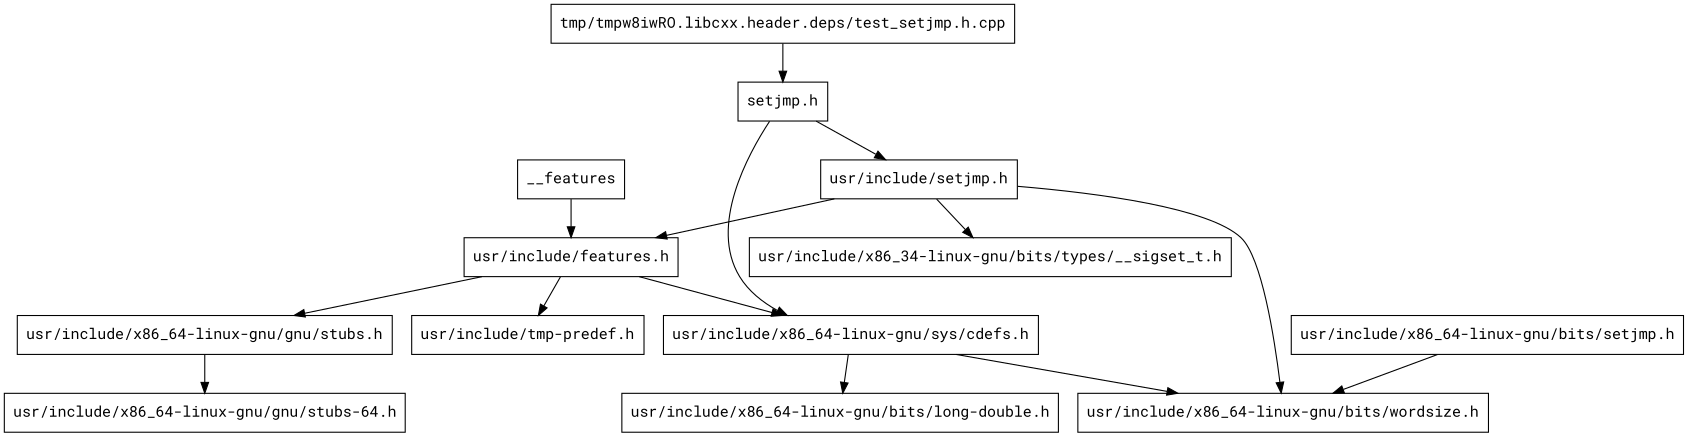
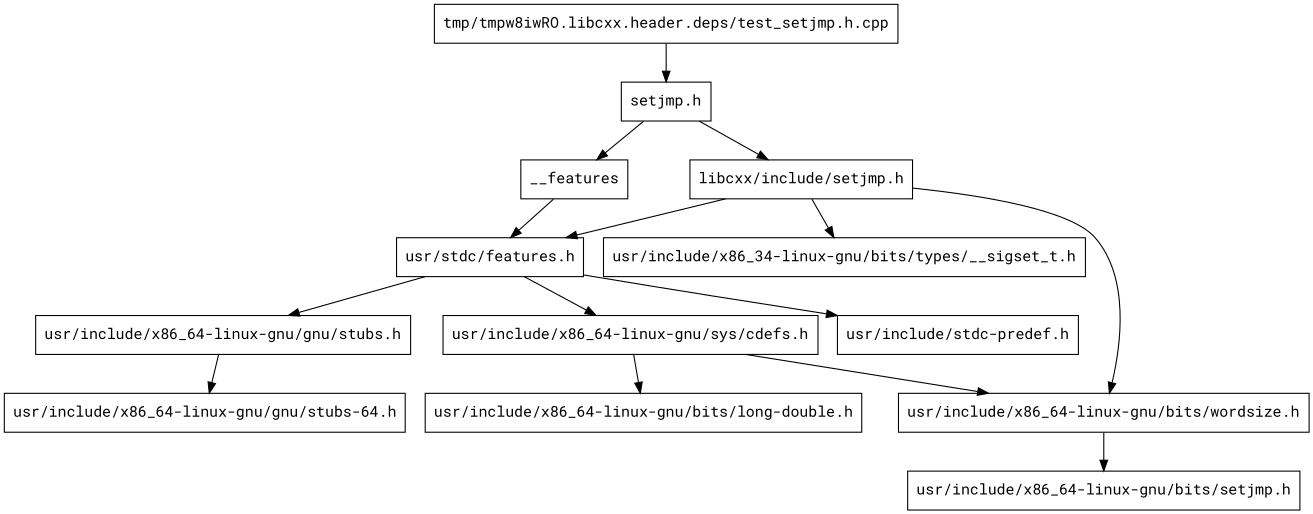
(919, 179) -> (801, 179)
(731, 210) -> (624, 137)
(571, 257) -> (490, 257)
(528, 335) -> (958, 335)
(1390, 372) -> (1104, 446)
